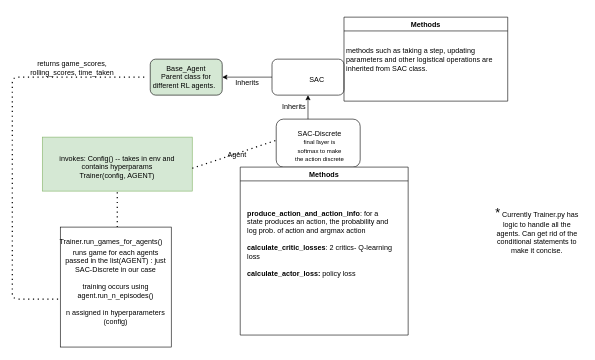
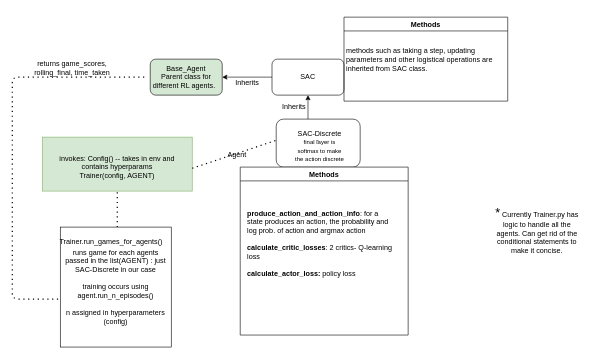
(72, 68) -> (72, 68)
(317, 80) -> (308, 77)
